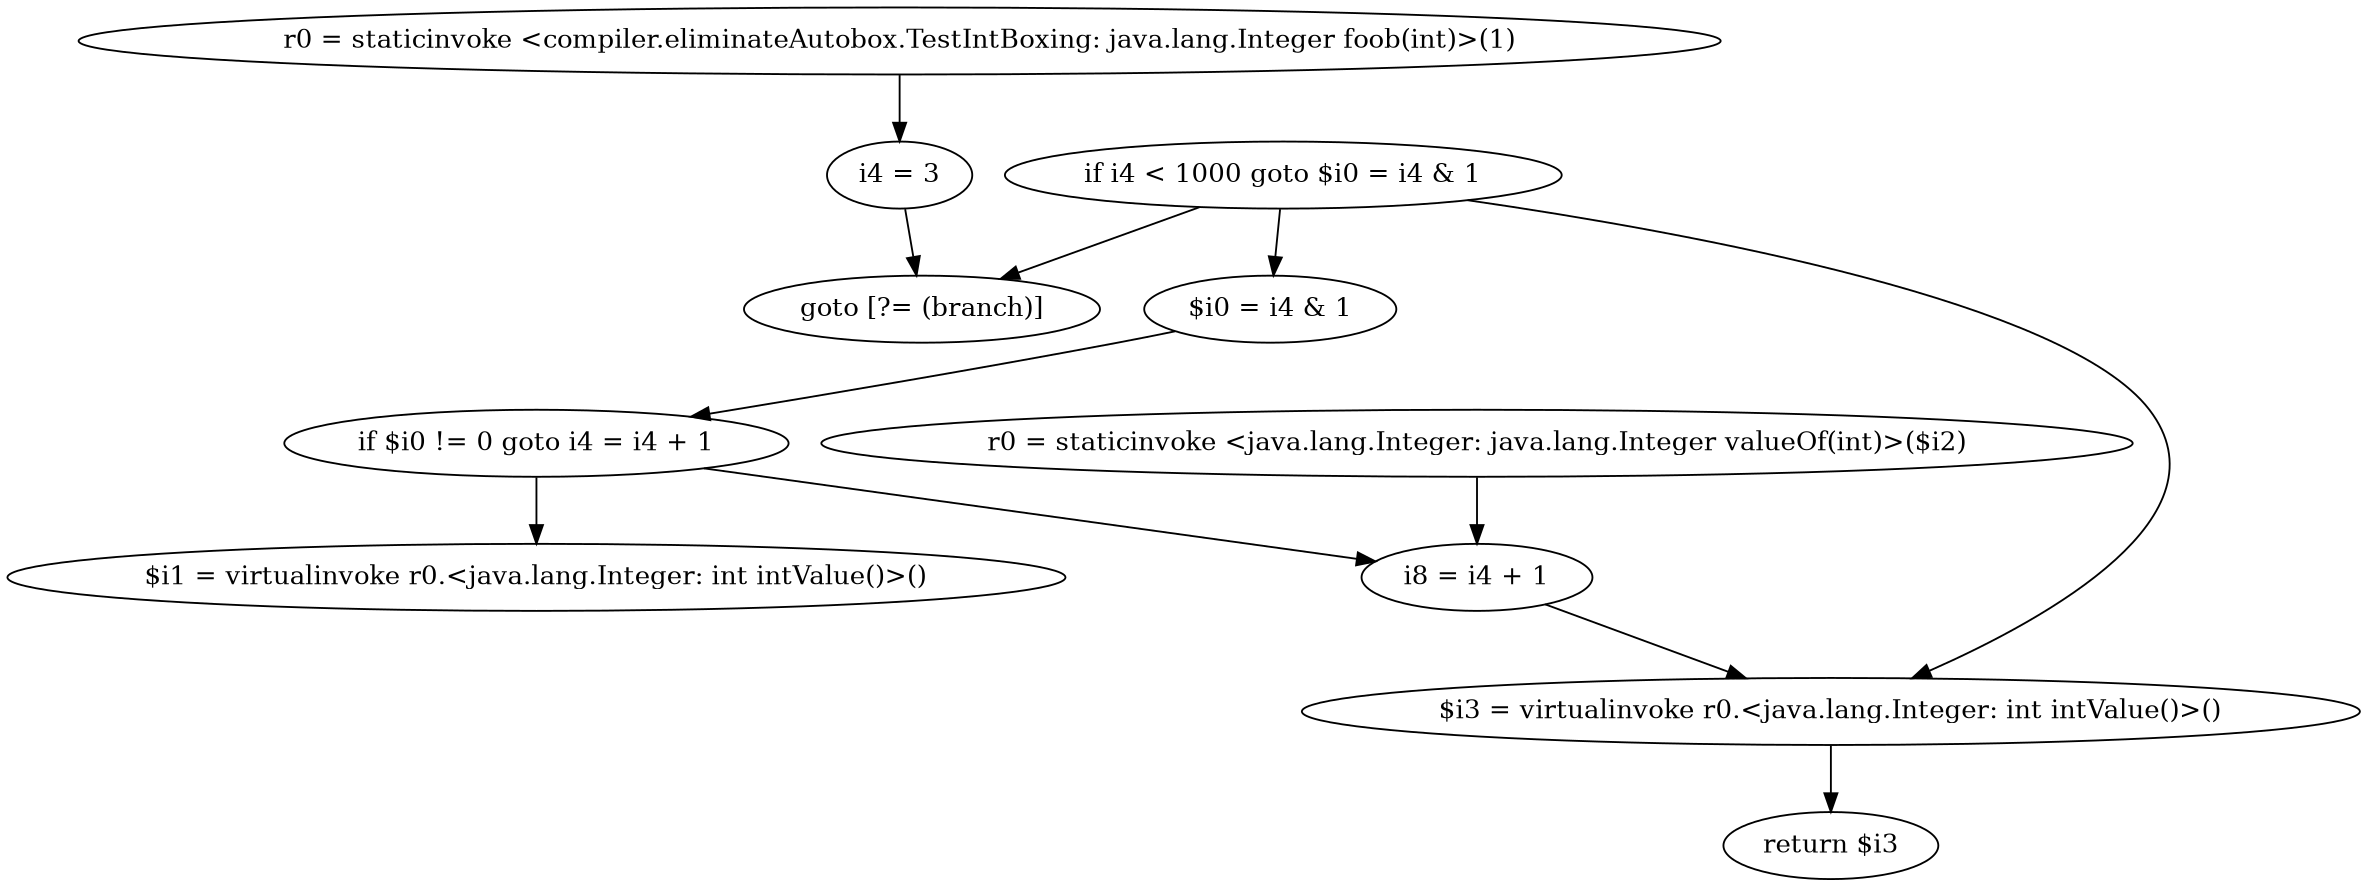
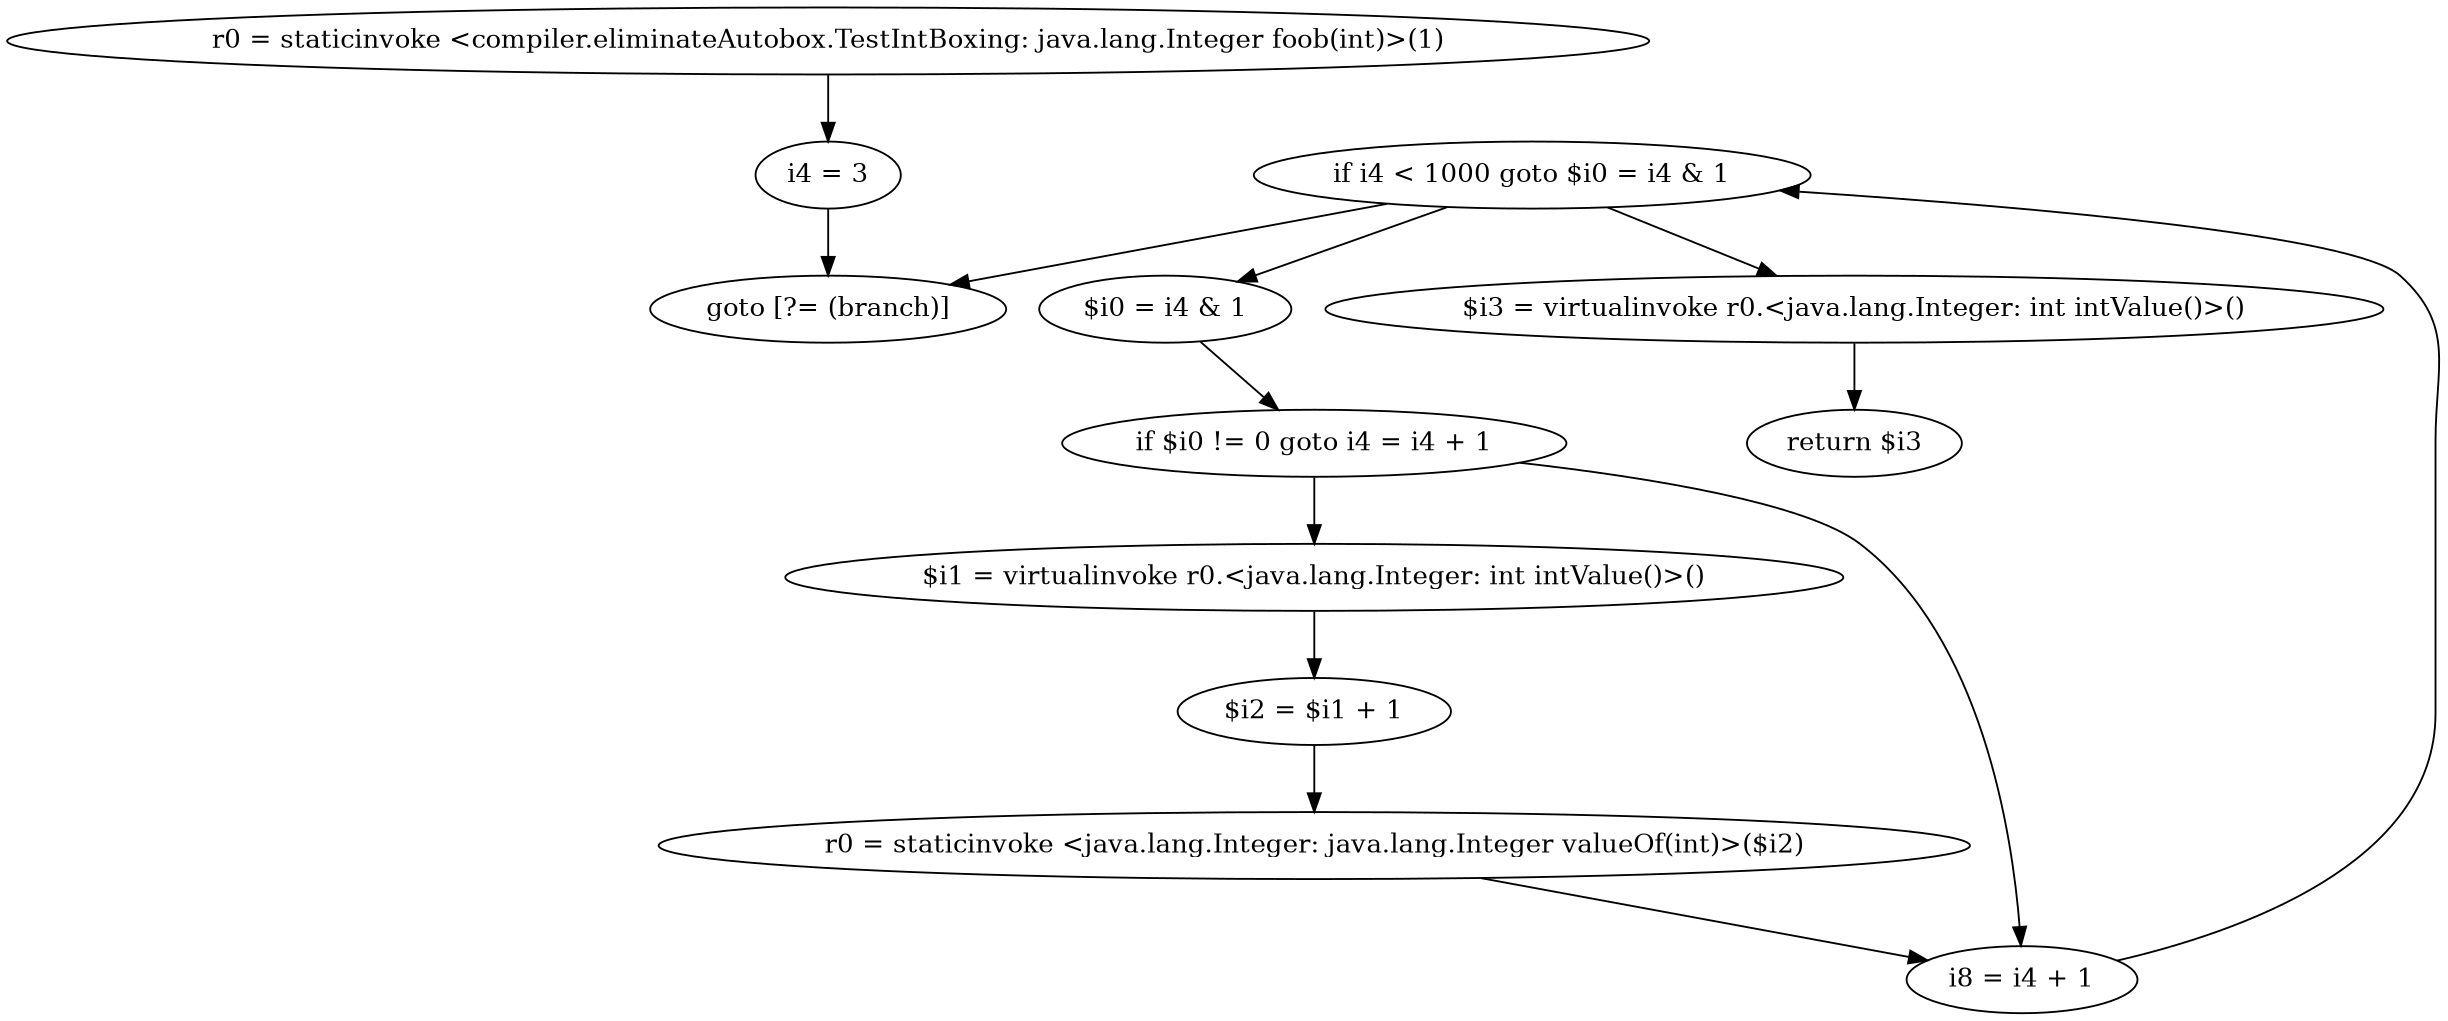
(1637, 638) -> (2437, 401)
none -> (1314, 711)
